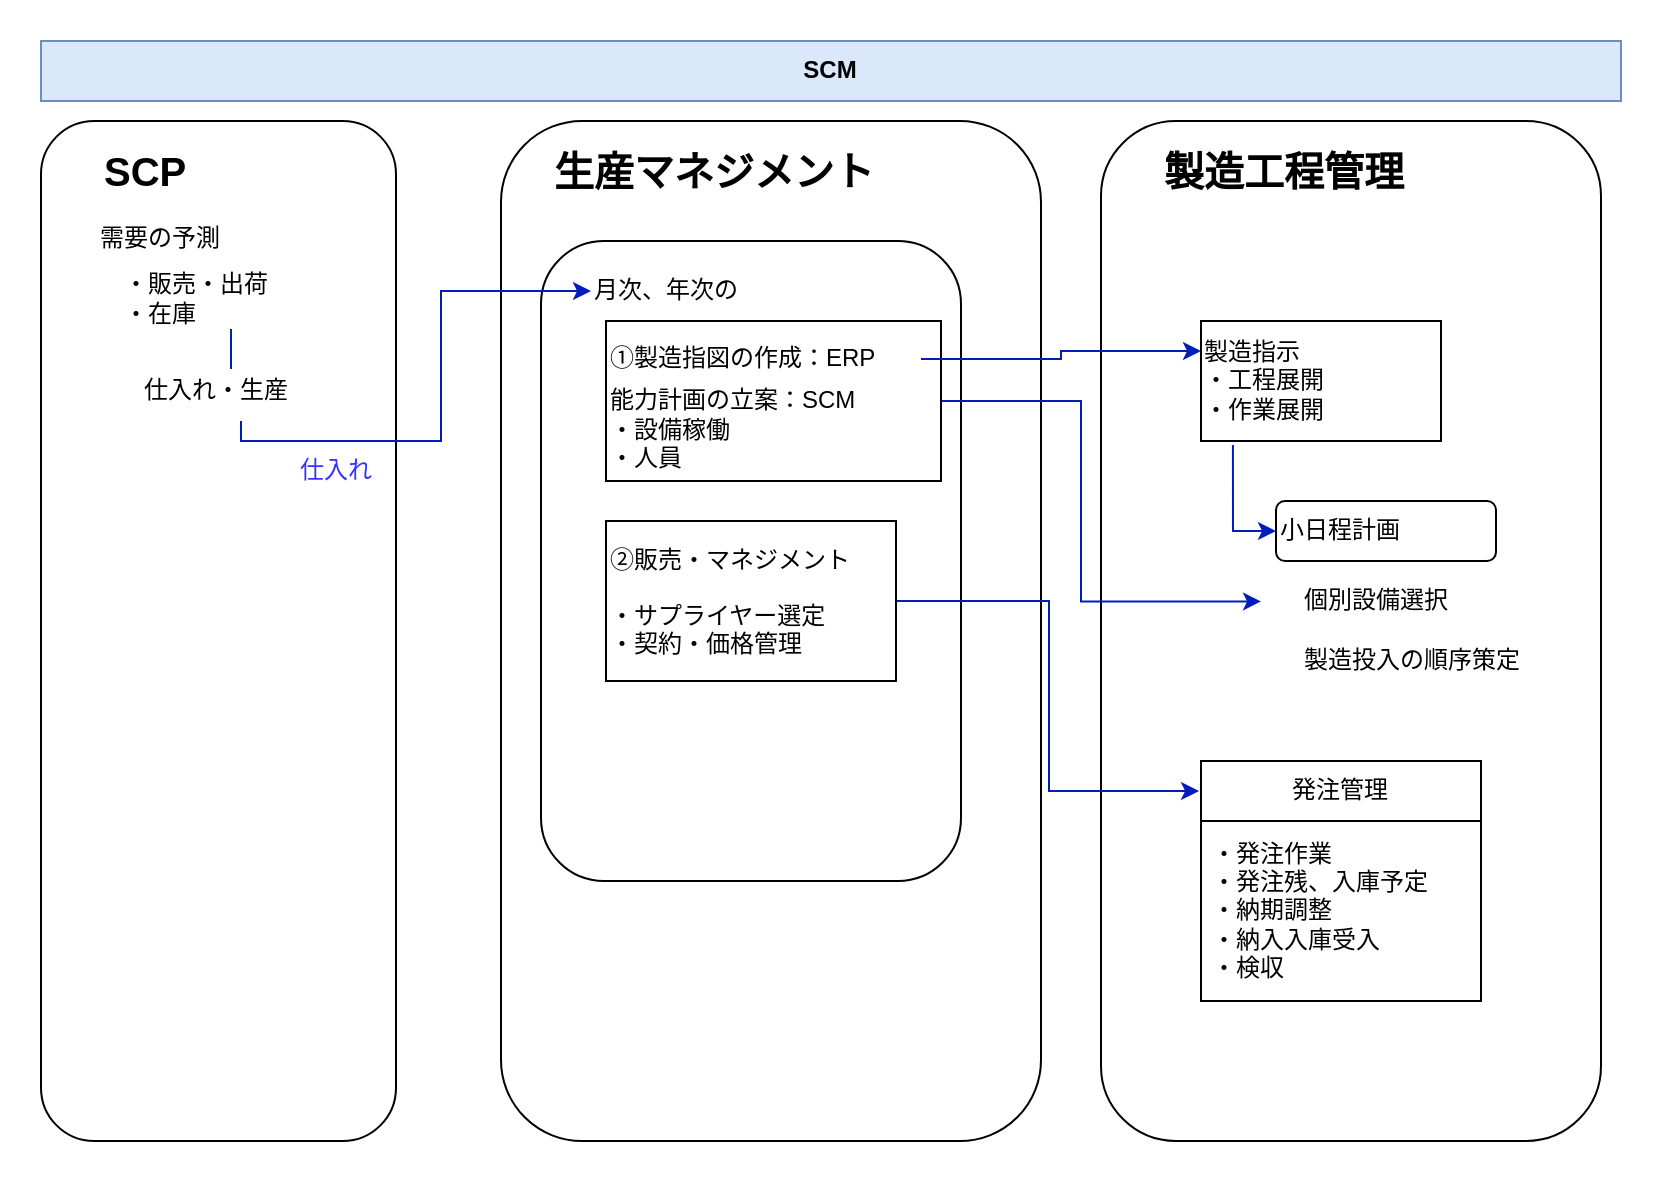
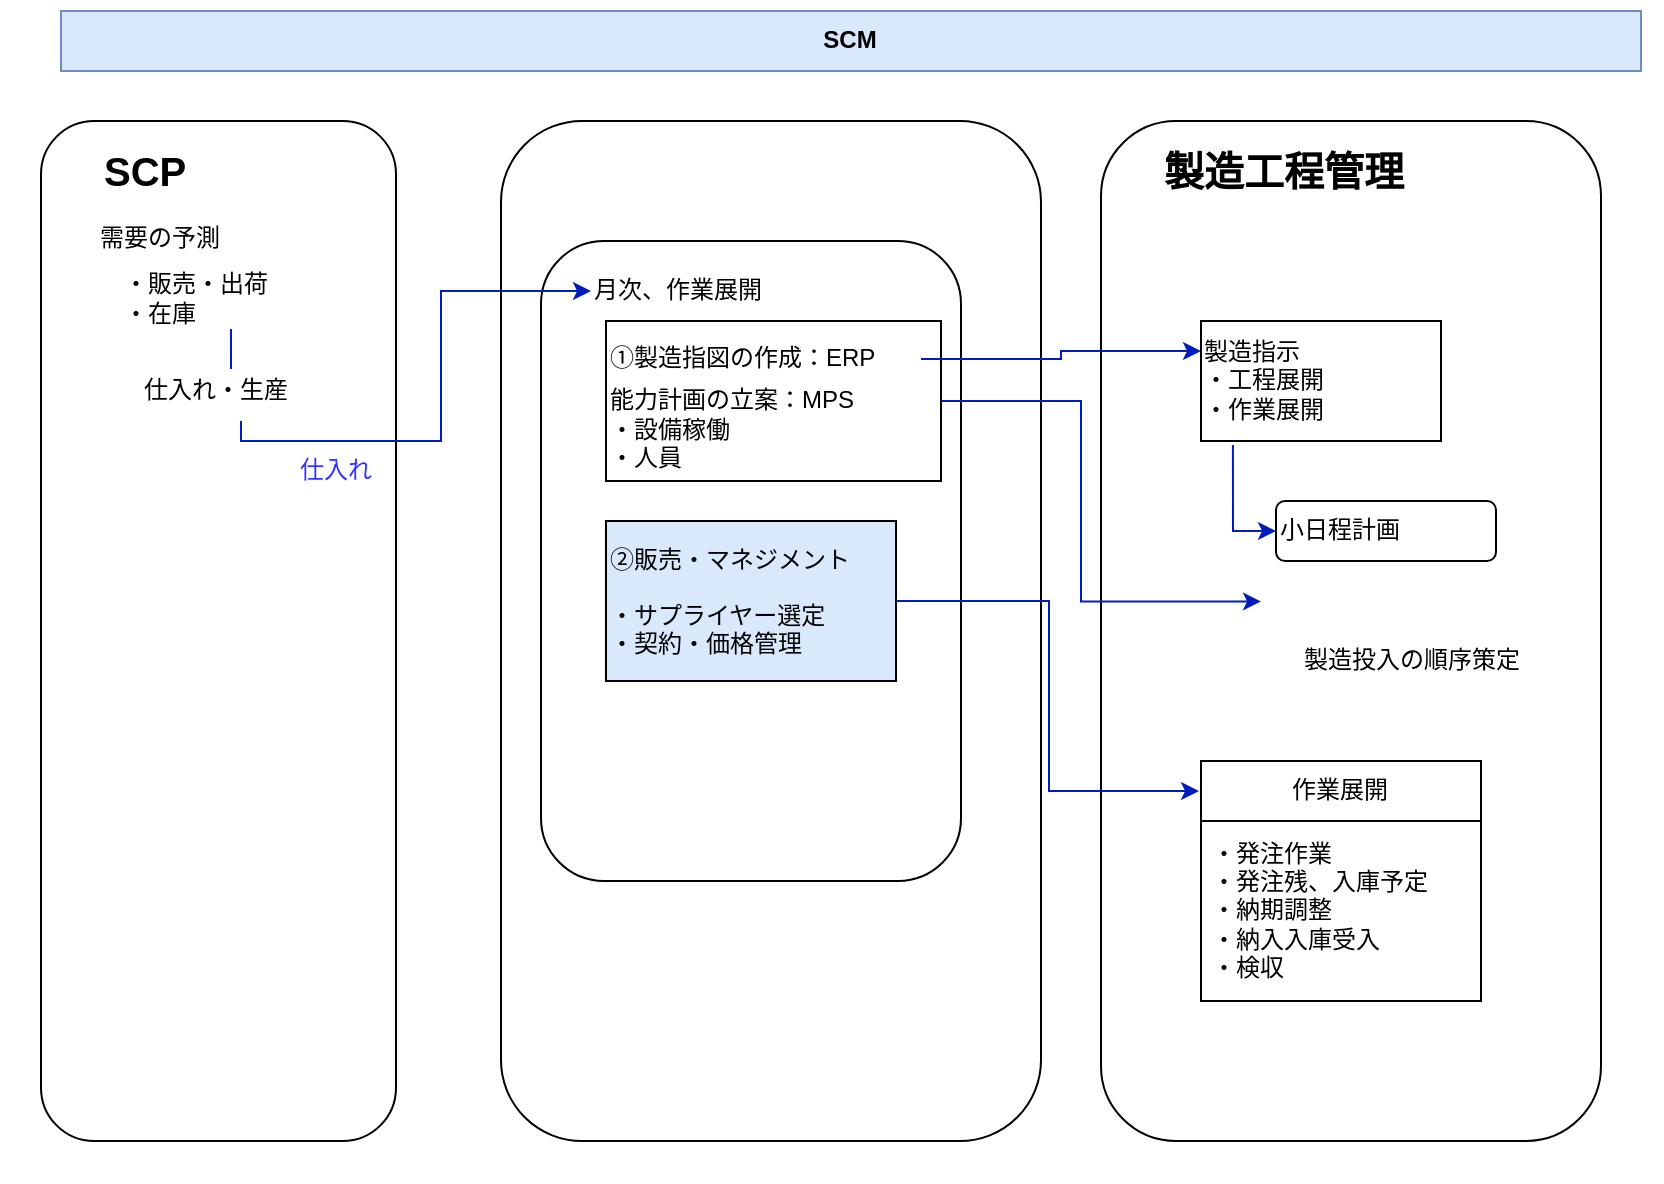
(831, 71) -> (851, 41)
(776, 171) -> none
(667, 291) -> (679, 291)
(727, 401) -> (727, 401)
(751, 601) -> (751, 601)
(1411, 601) -> none
(1341, 791) -> (1341, 791)
